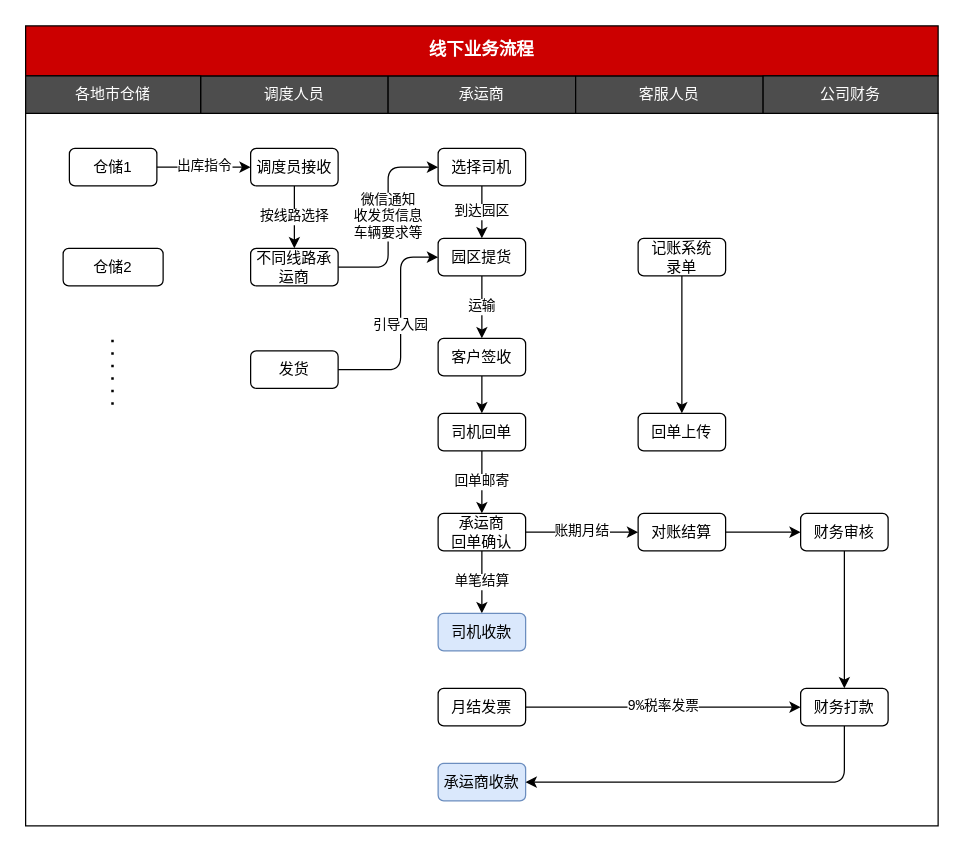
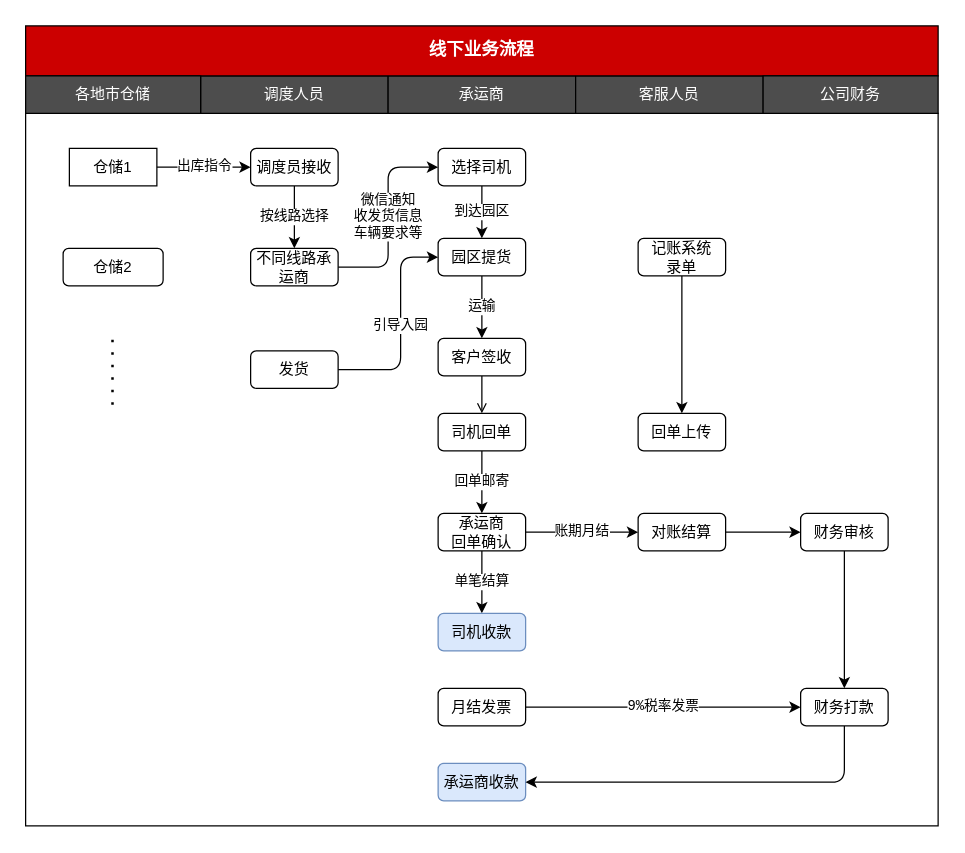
(113, 167) -> (113, 167)
(482, 403) -> (482, 405)
